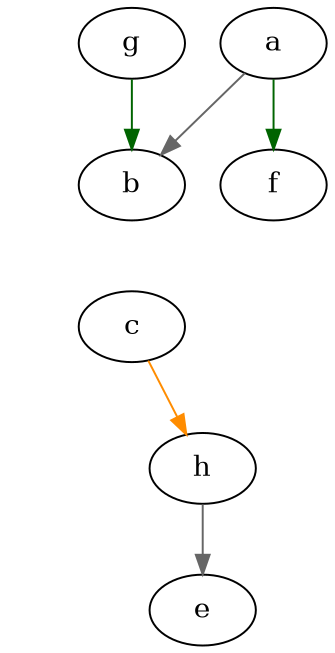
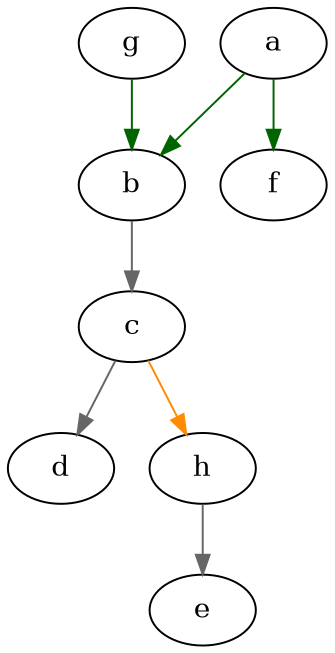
(210, 107) -> (210, 107)
none -> (132, 246)
none -> (61, 468)
